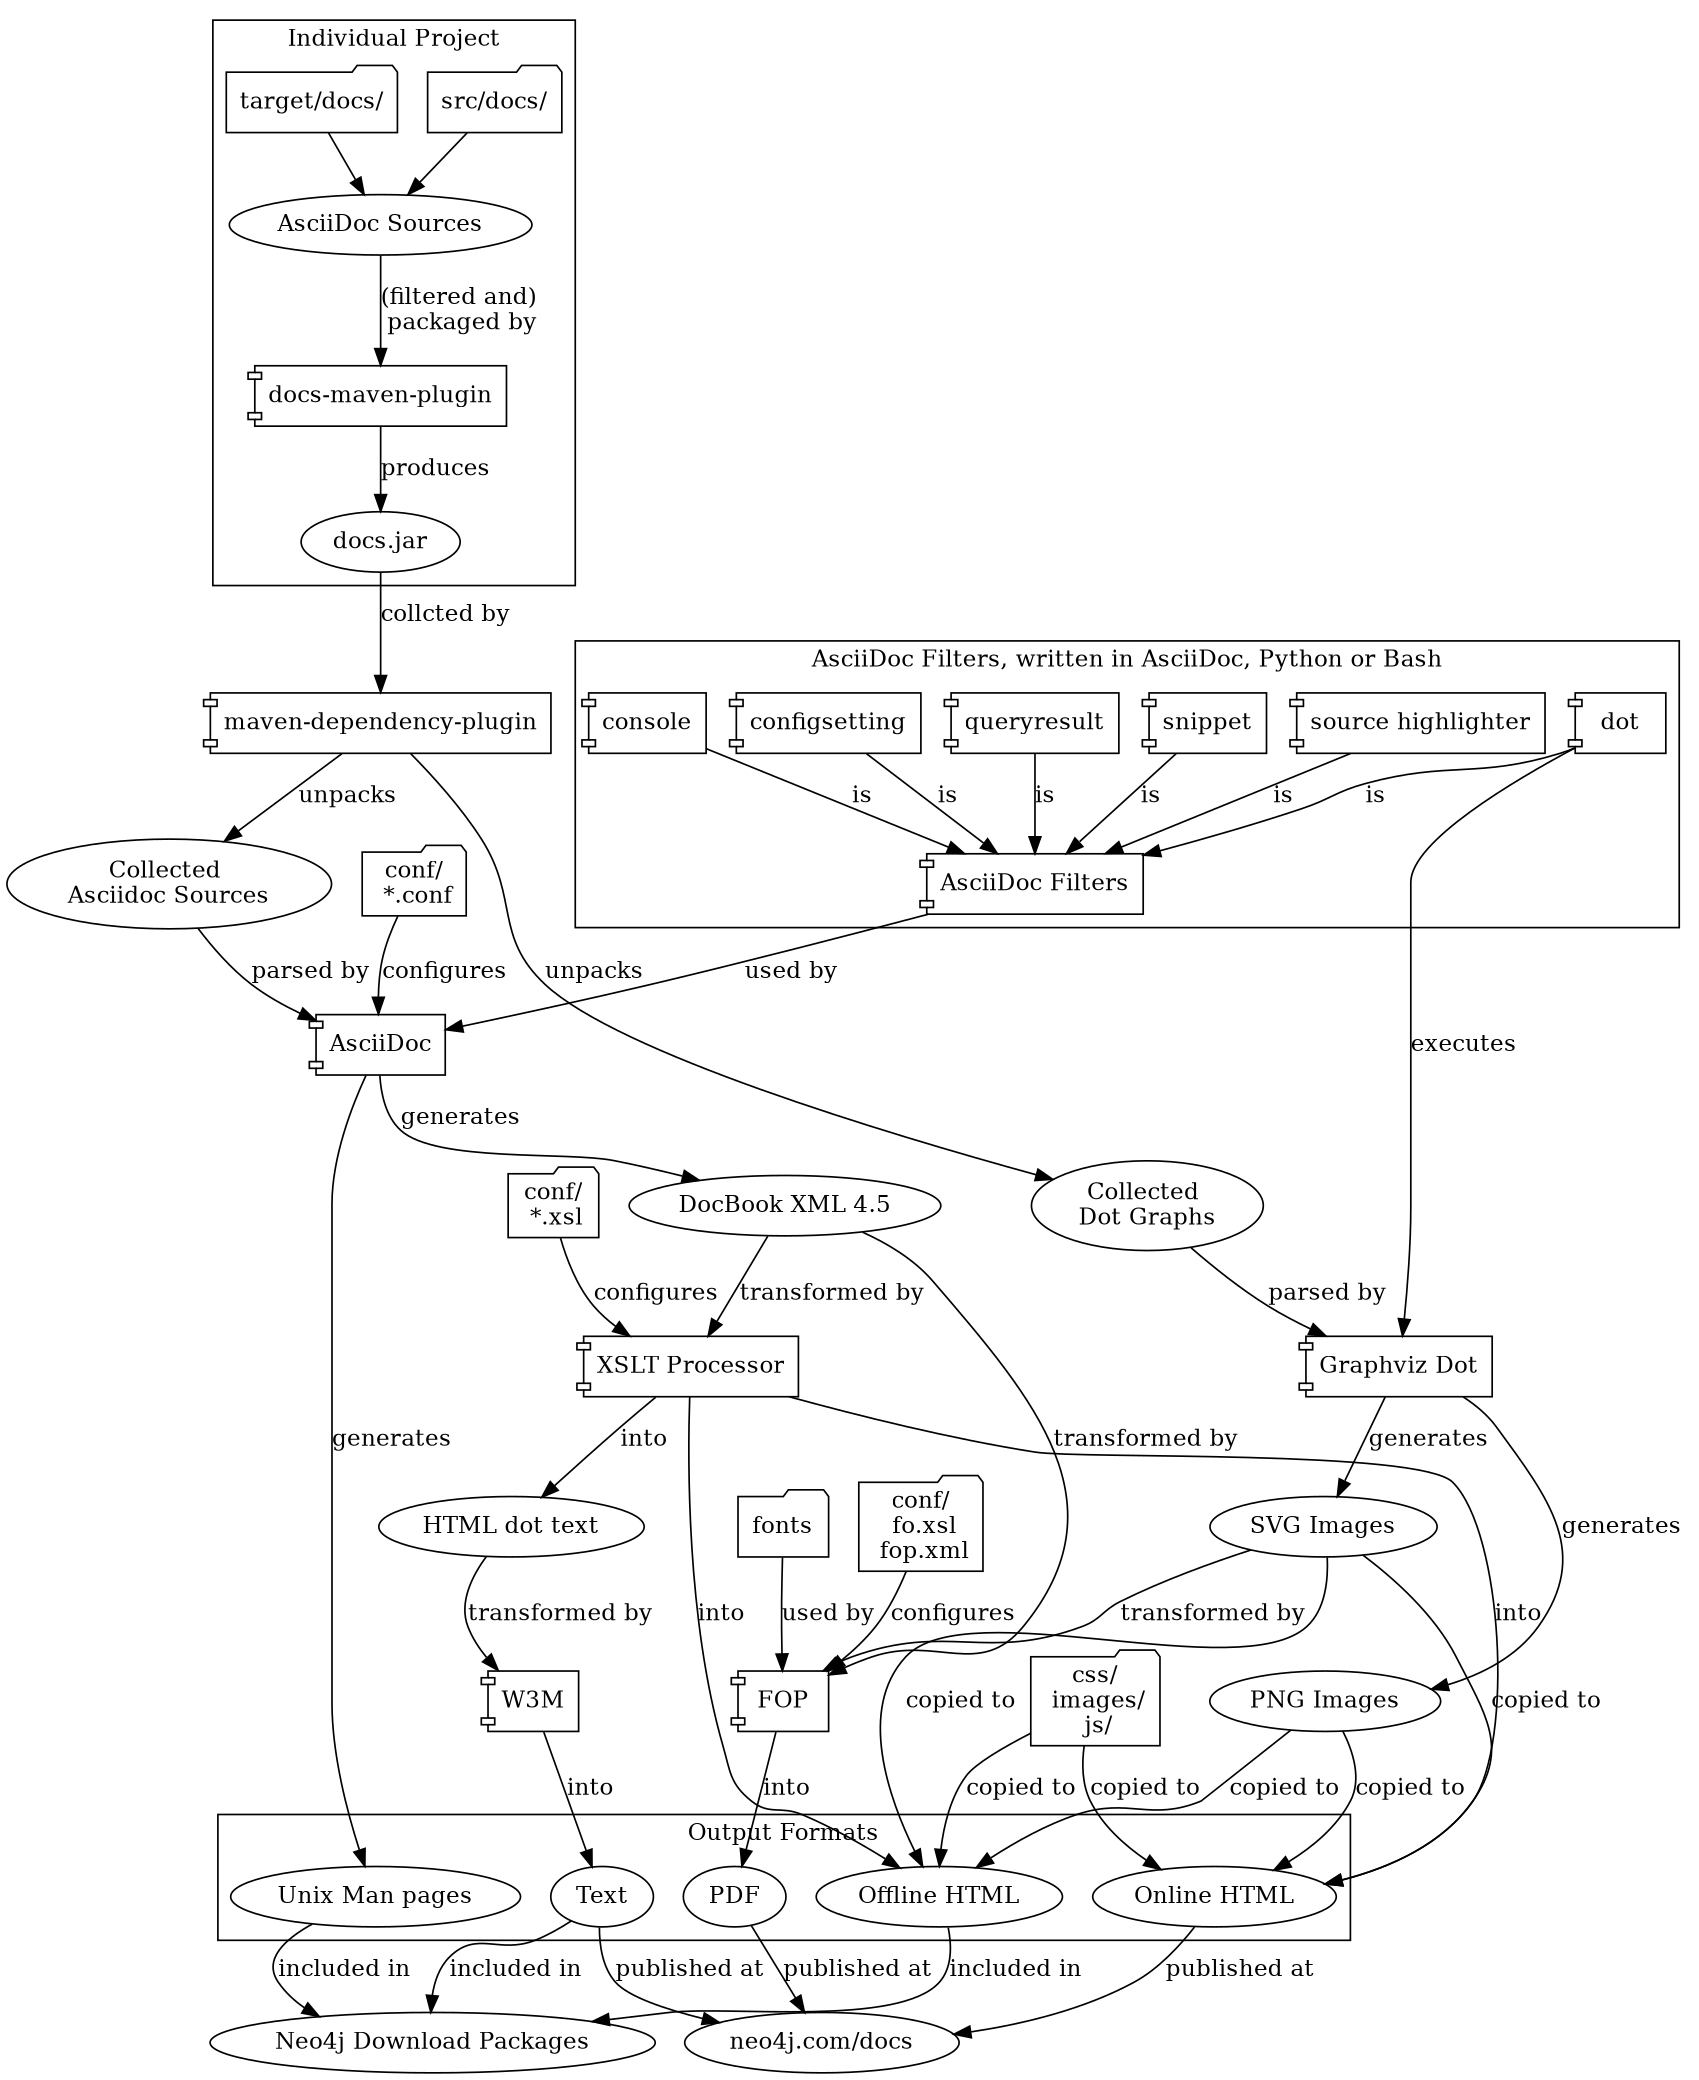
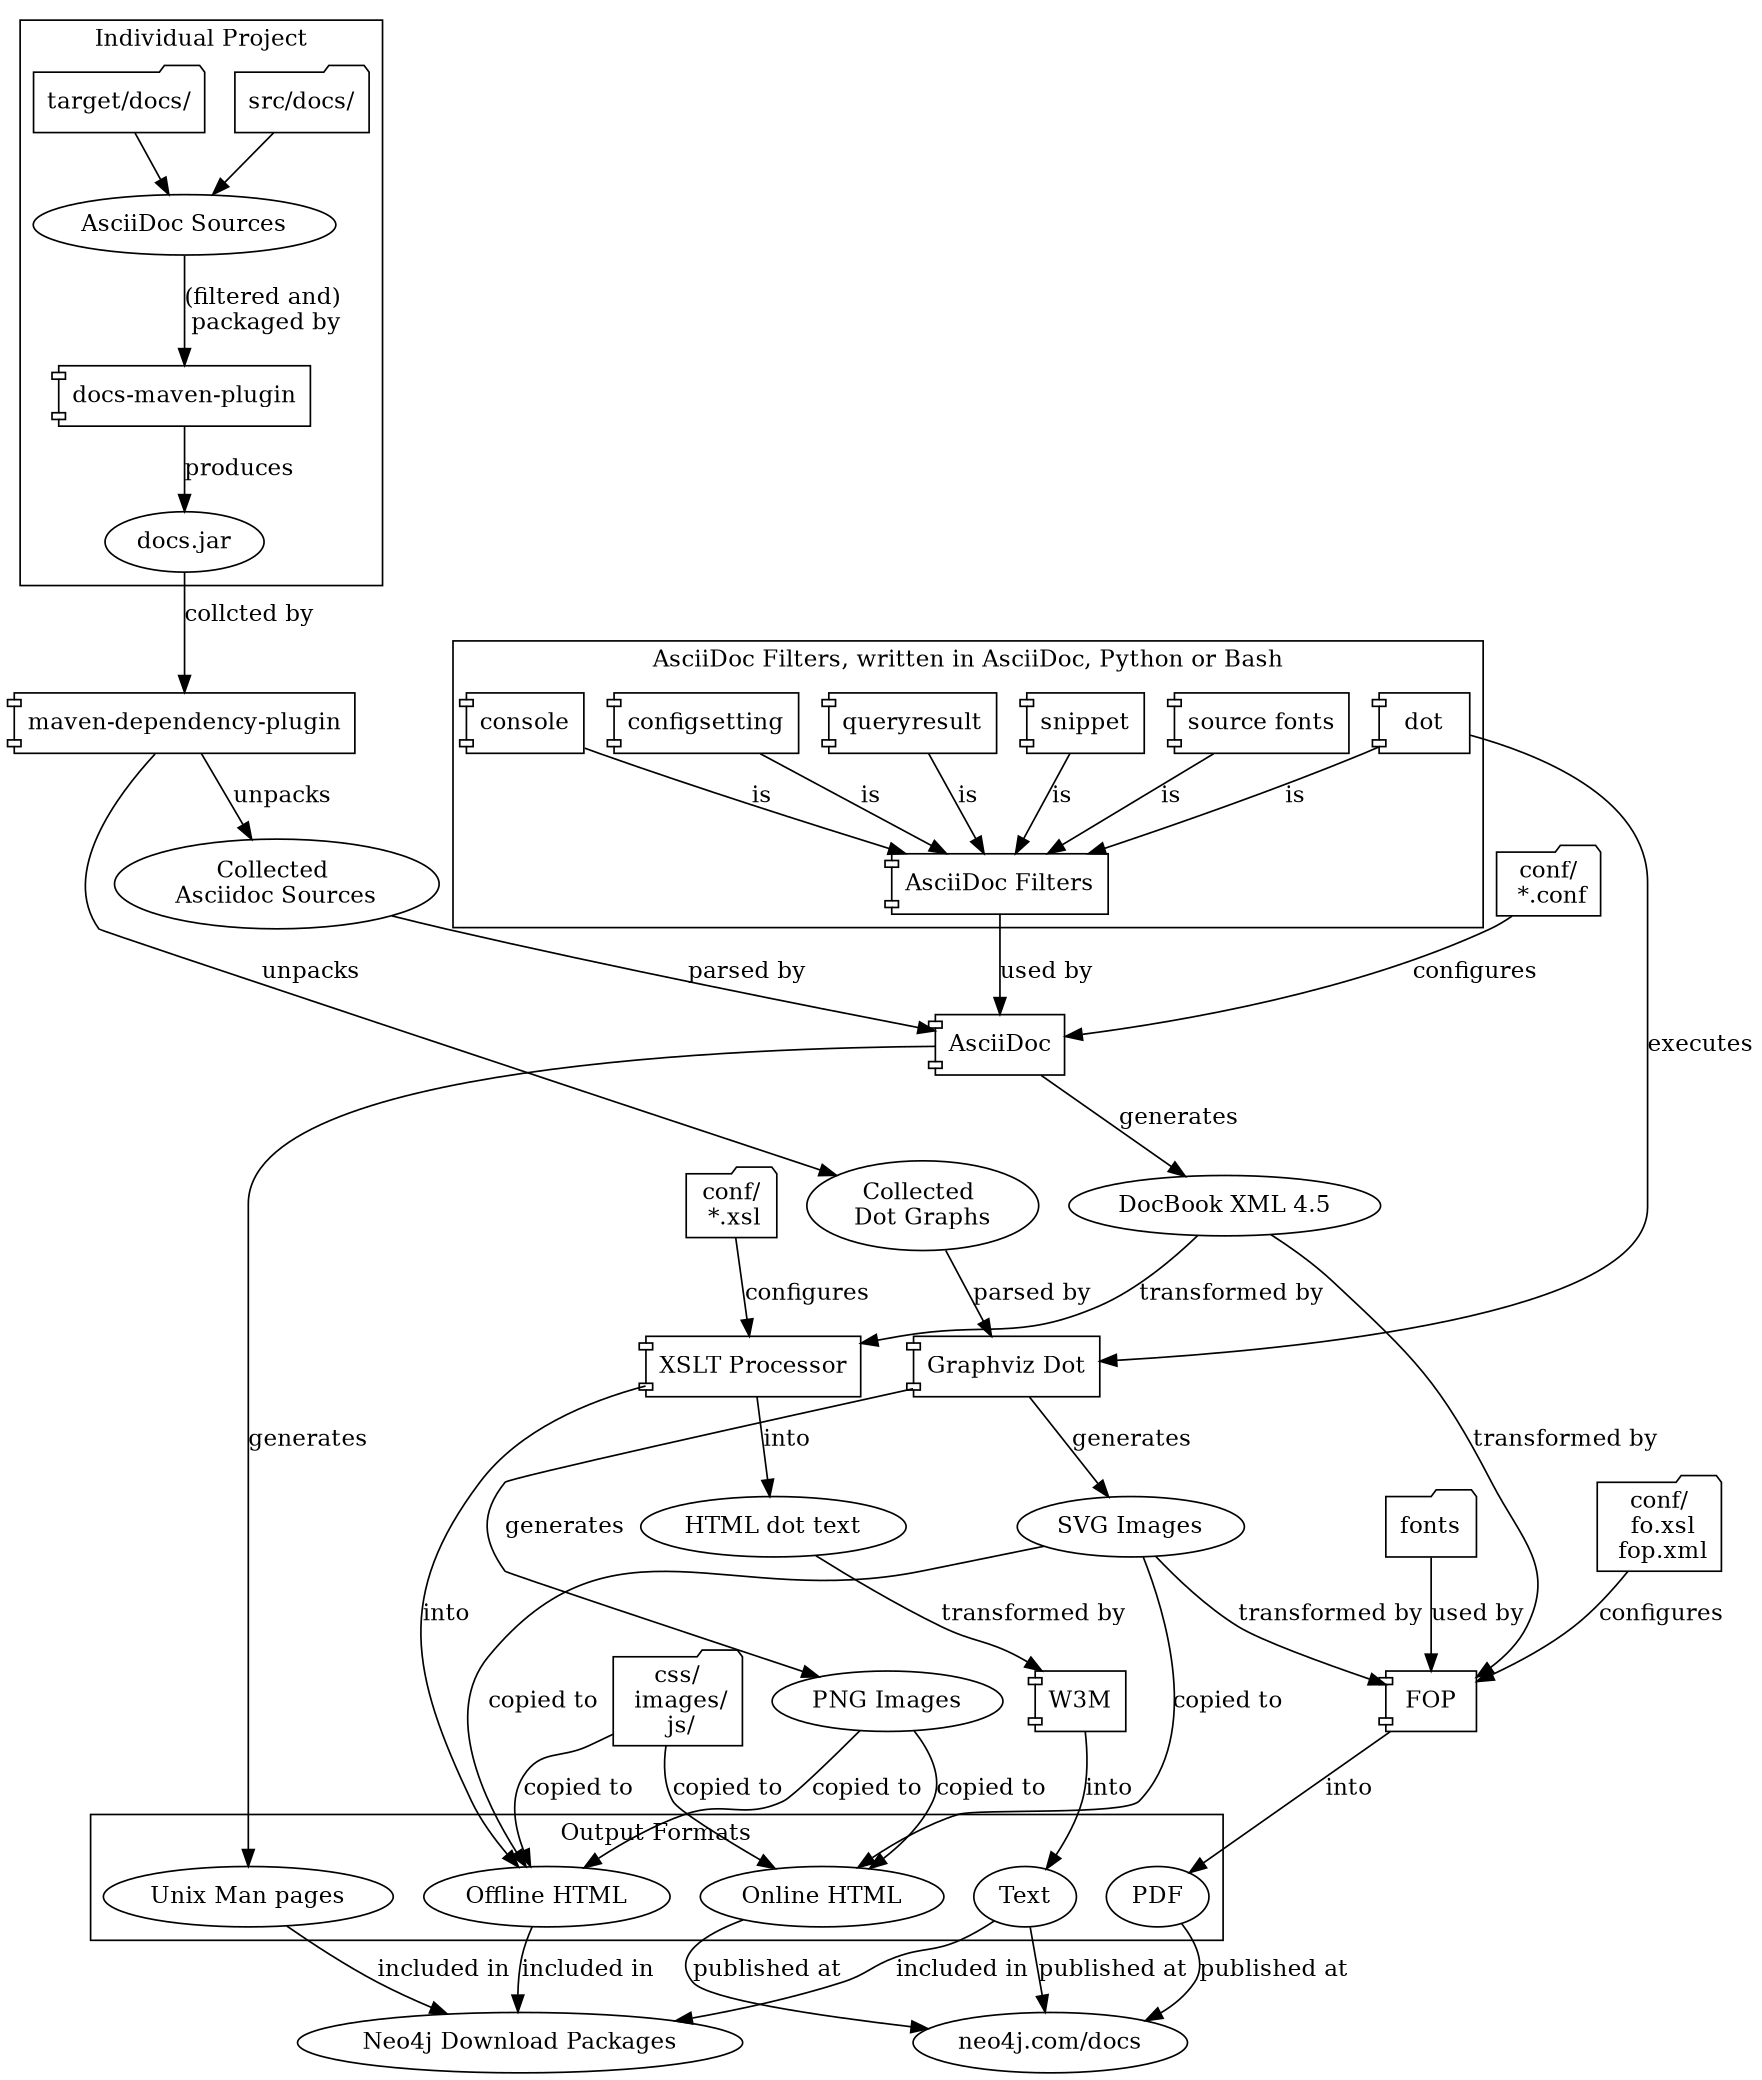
(1421, 723) -> (1262, 723)
(1334, 1461) -> none
